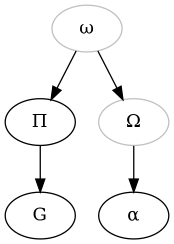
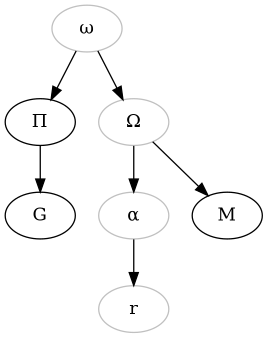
(134, 216) -> (134, 216)
none -> (227, 216)
none -> (134, 309)
